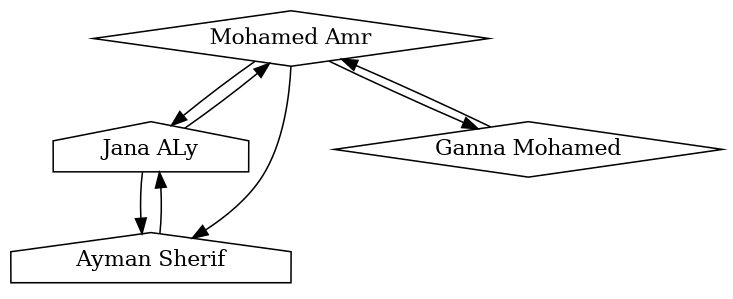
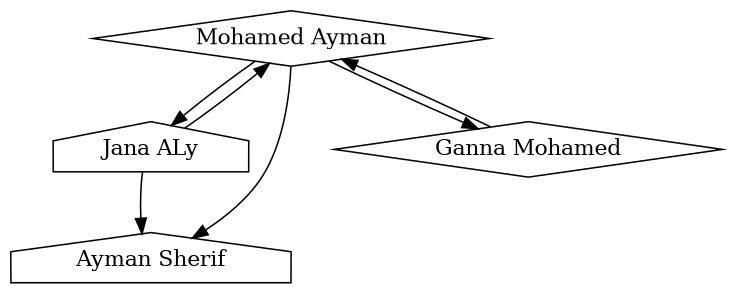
(291, 39) -> (291, 39)
(161, 211) -> none
